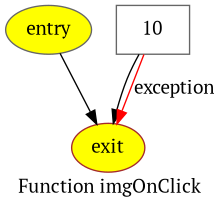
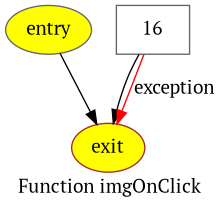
(153, 30) -> (153, 30)
